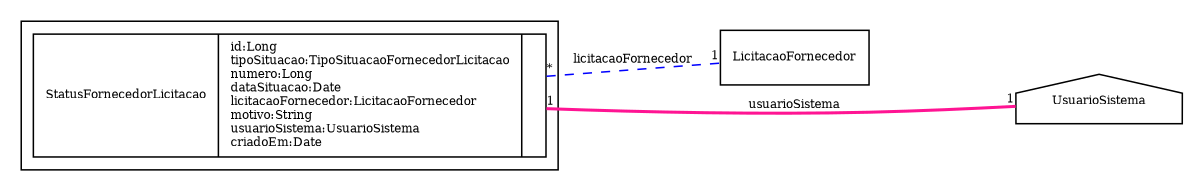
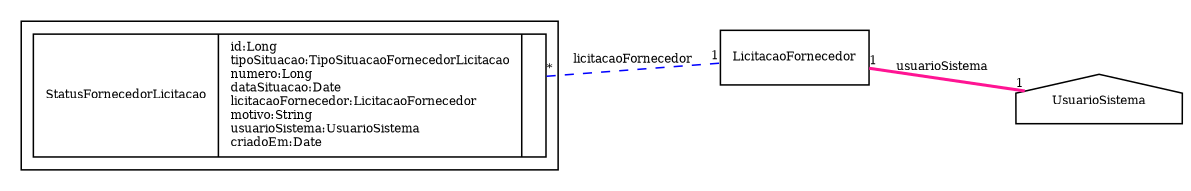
(781, 113) -> (947, 80)
